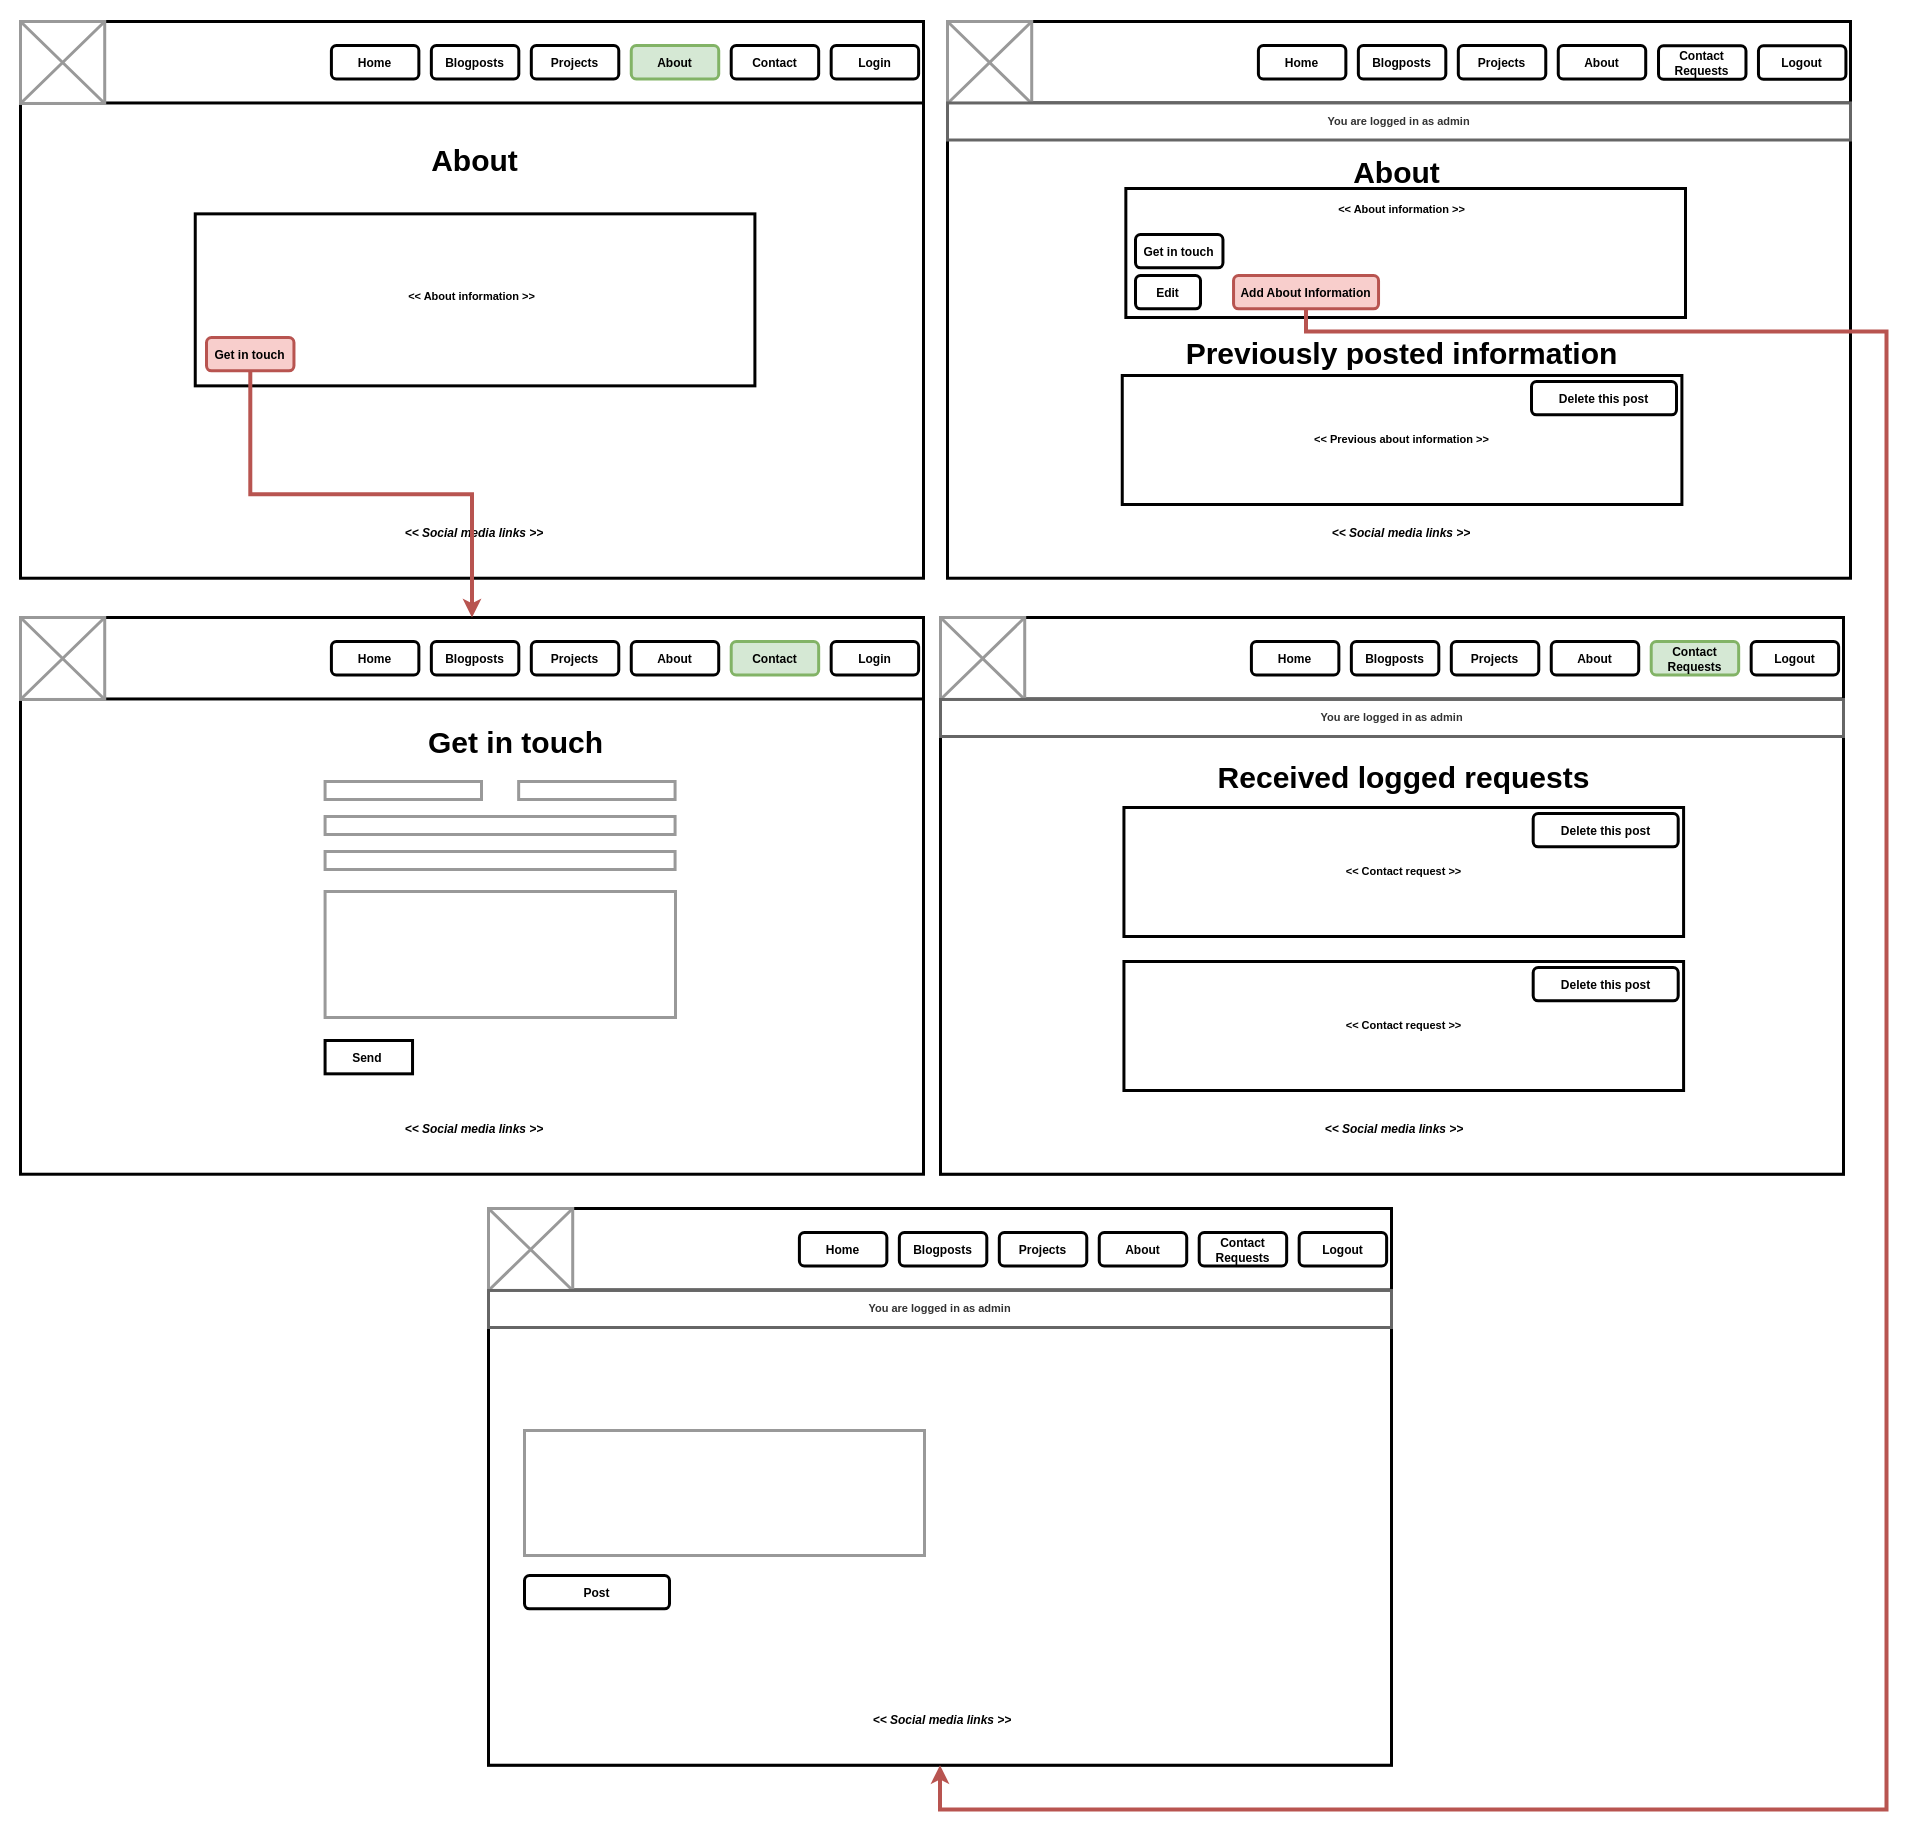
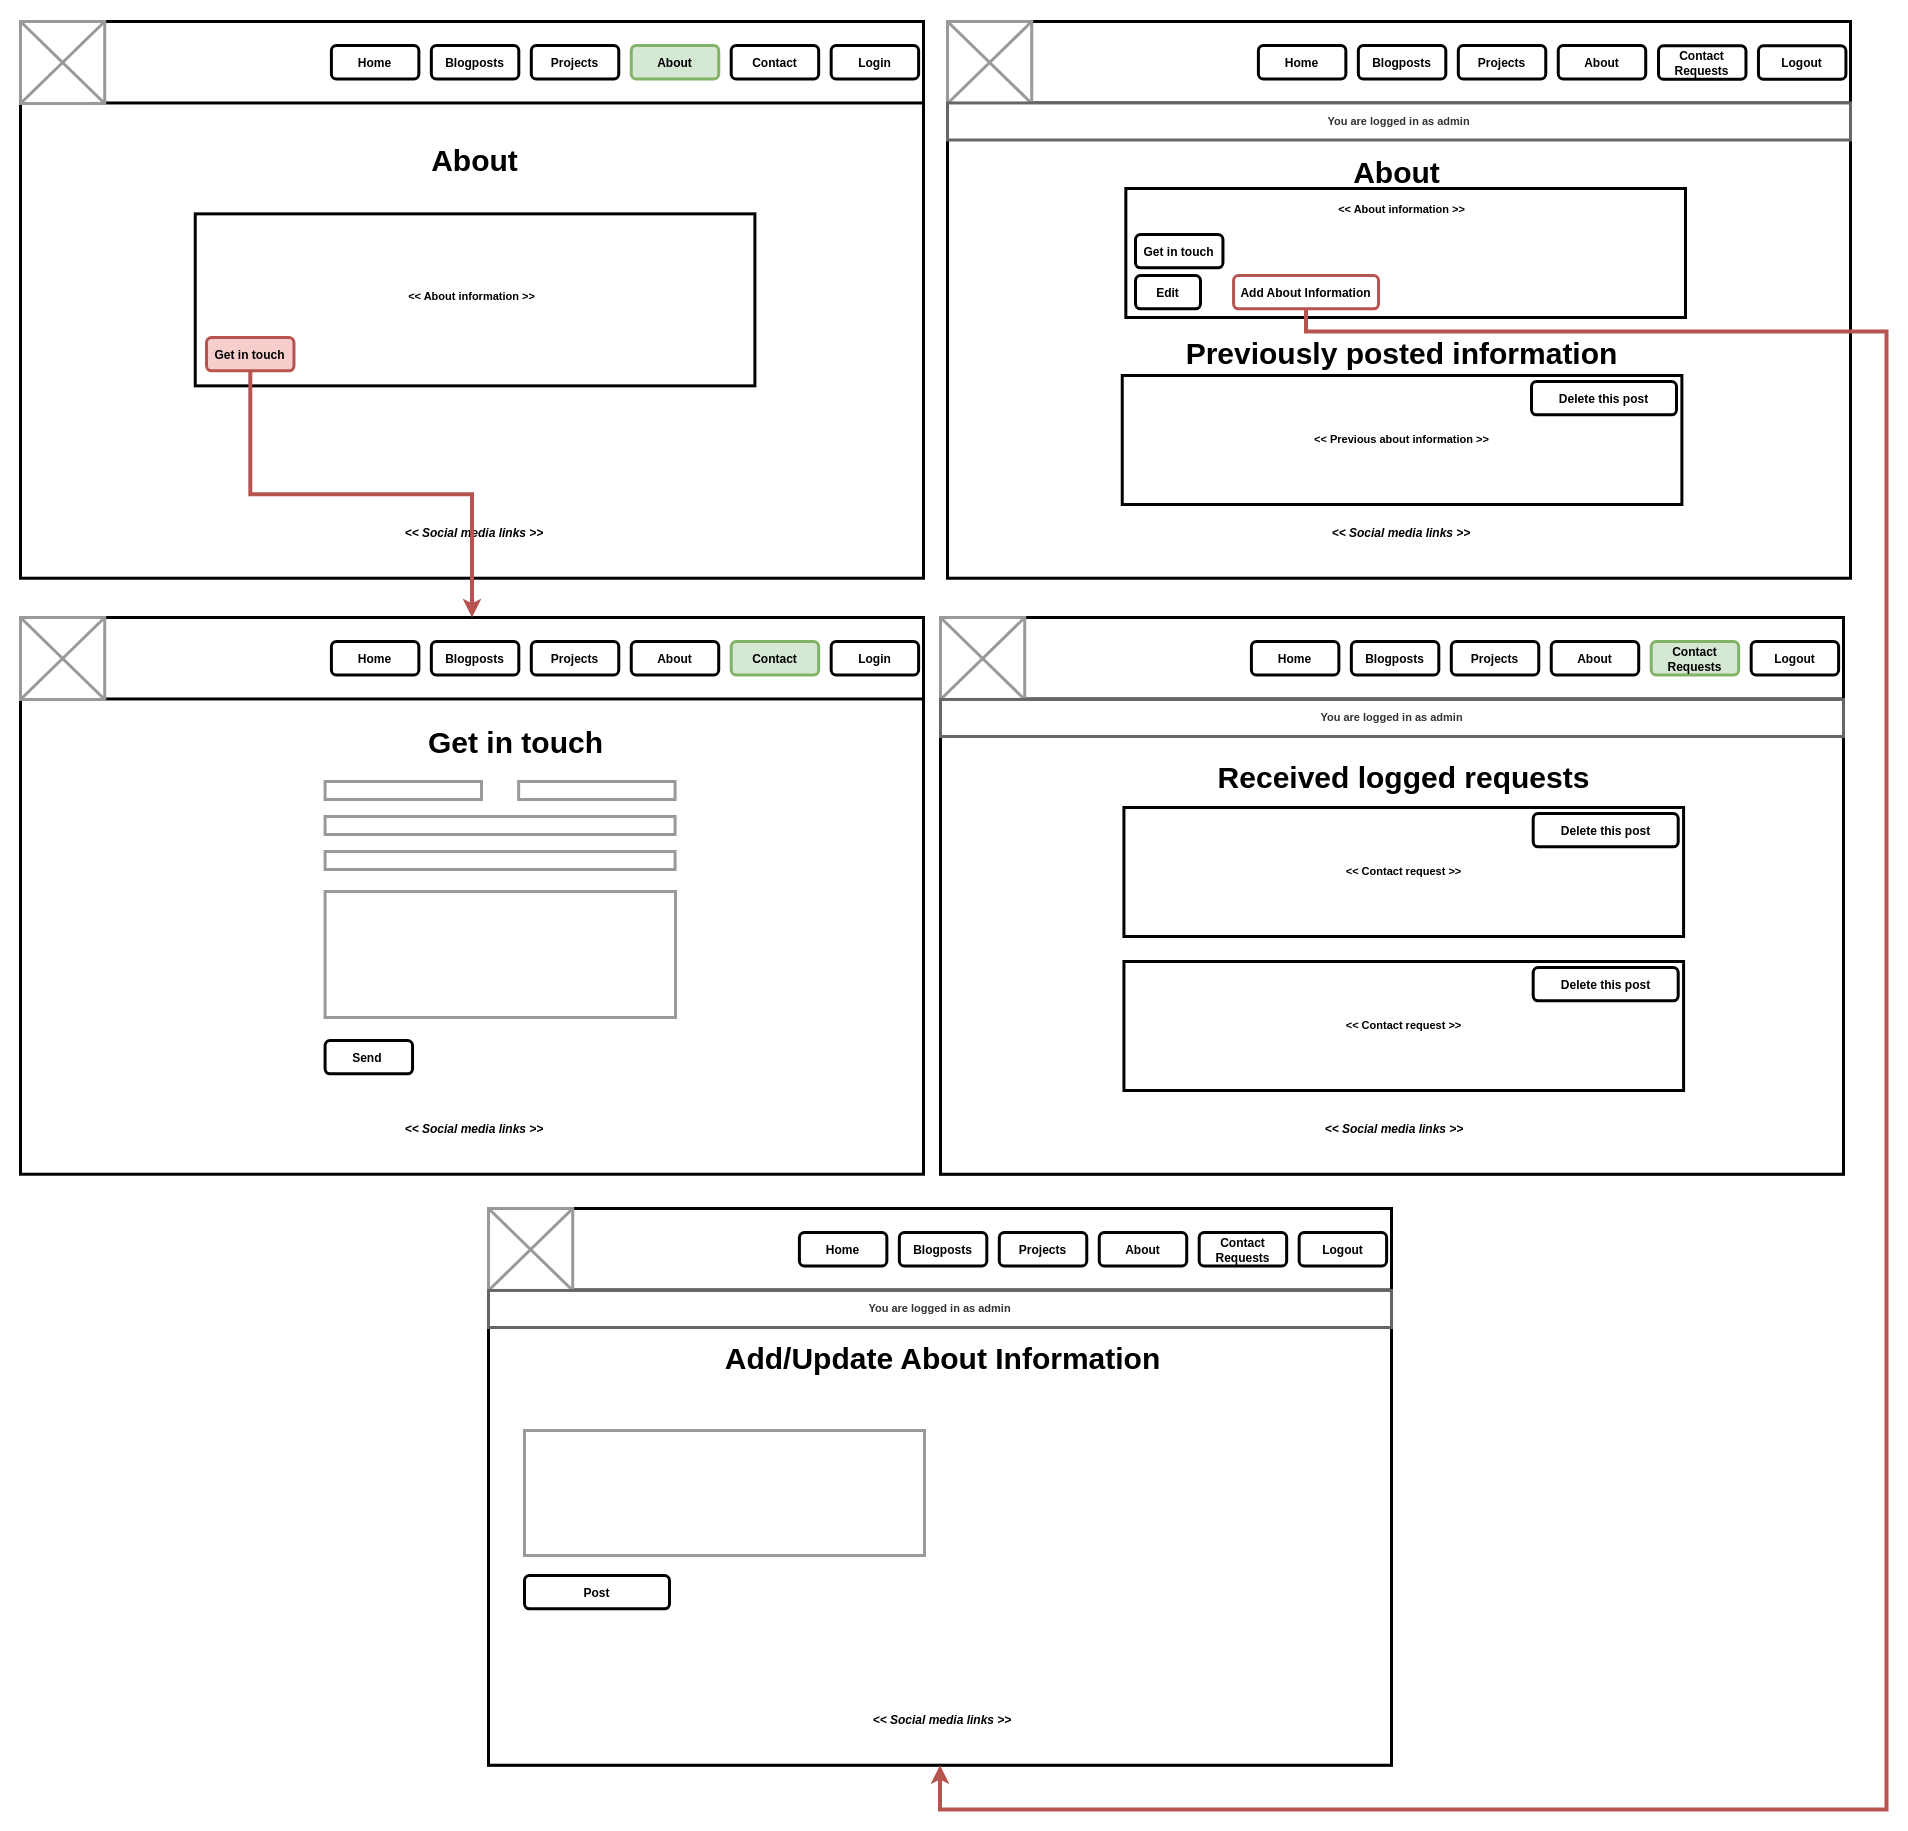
(1306, 292) -> (1306, 292)
(369, 1057) -> (369, 1057)
none -> (943, 1357)
